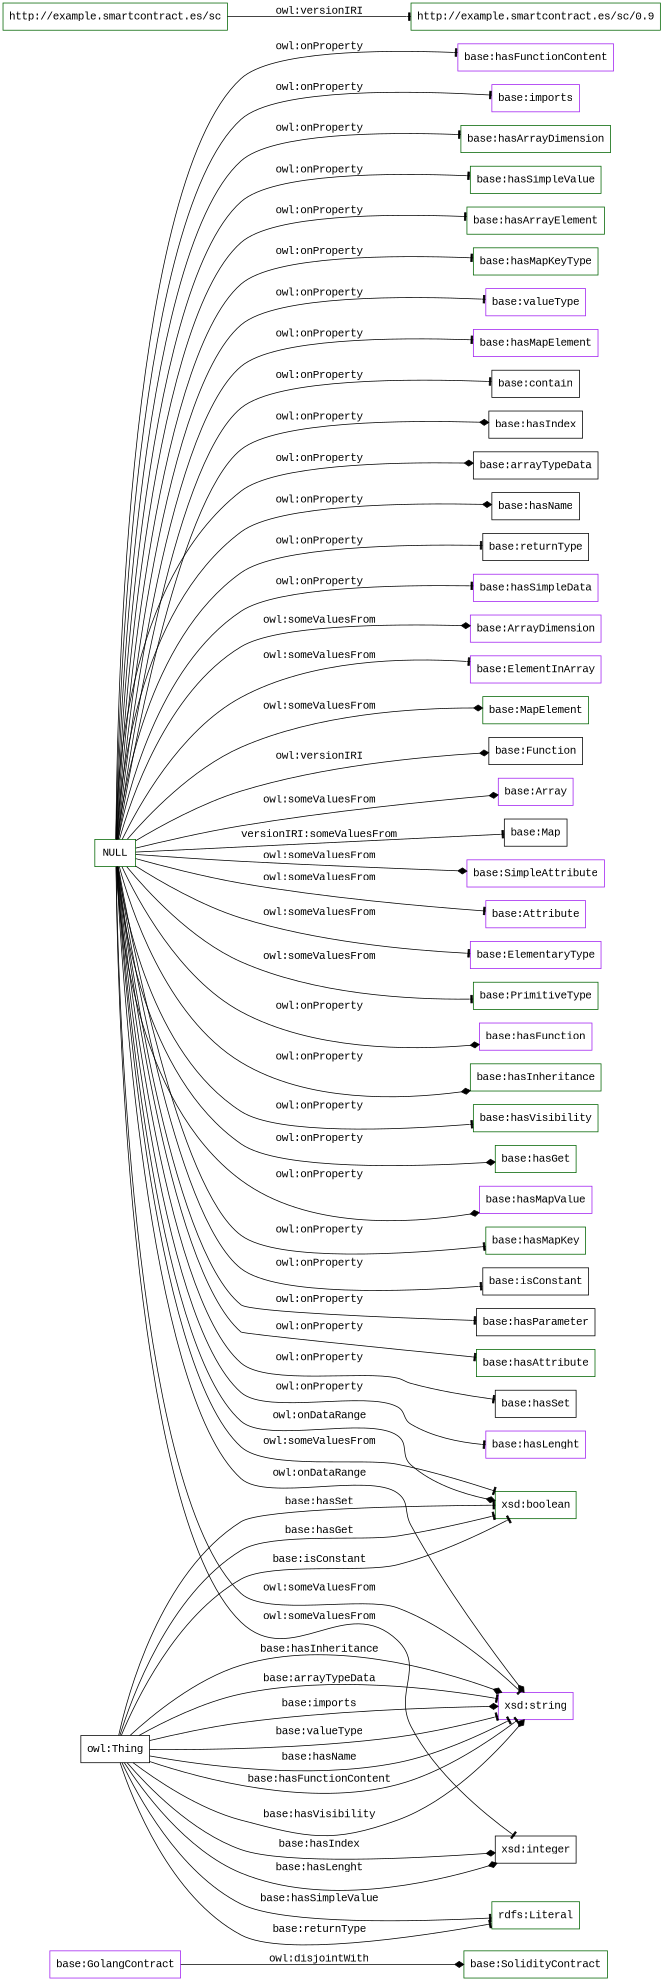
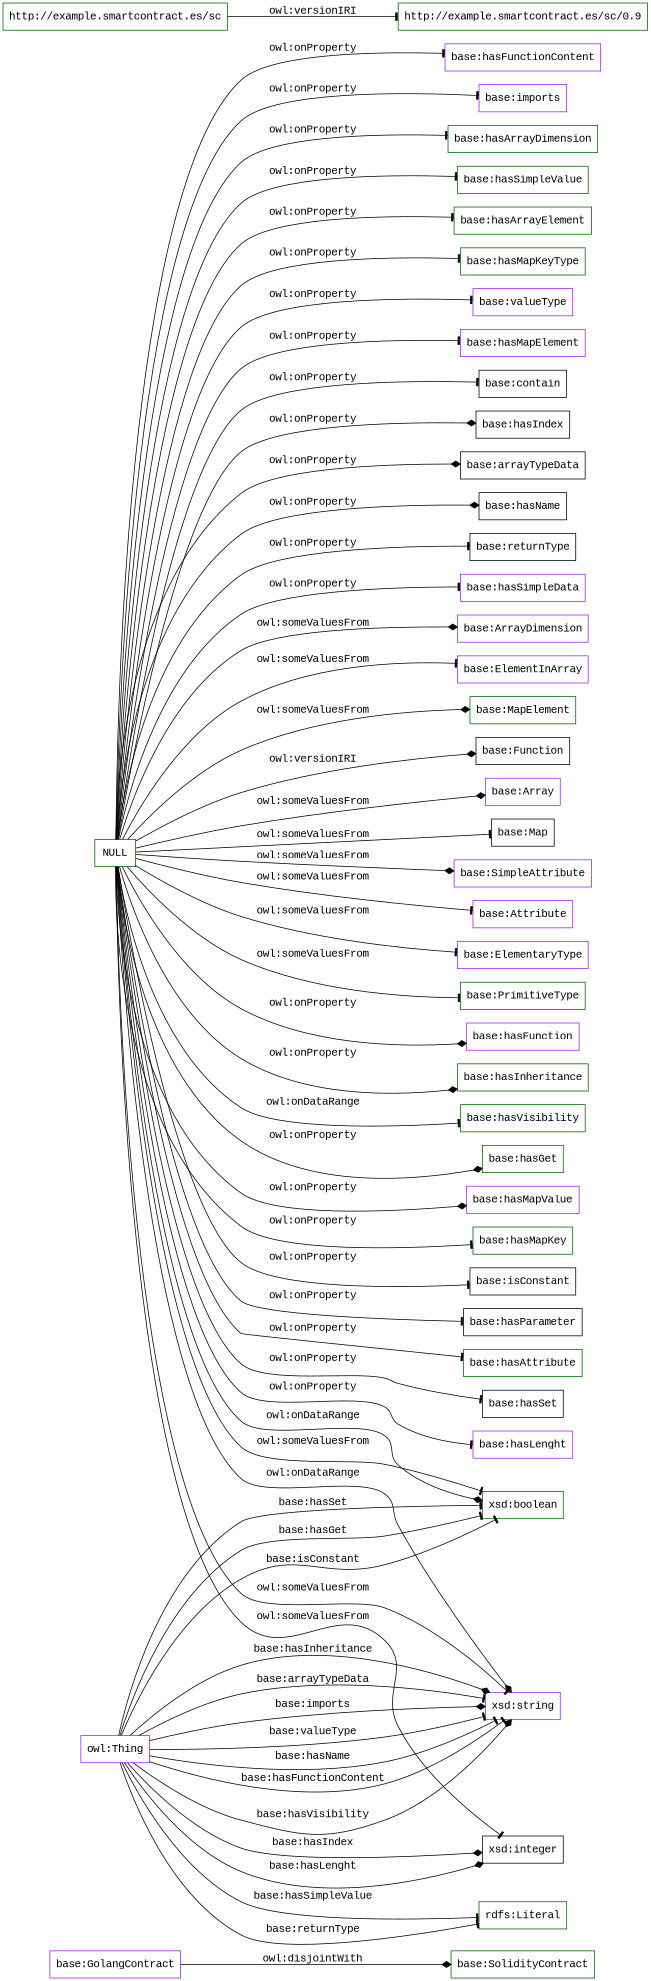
(319, 835) -> (313, 835)
(319, 1106) -> (313, 1102)
(115, 1749) -> (115, 1749)
